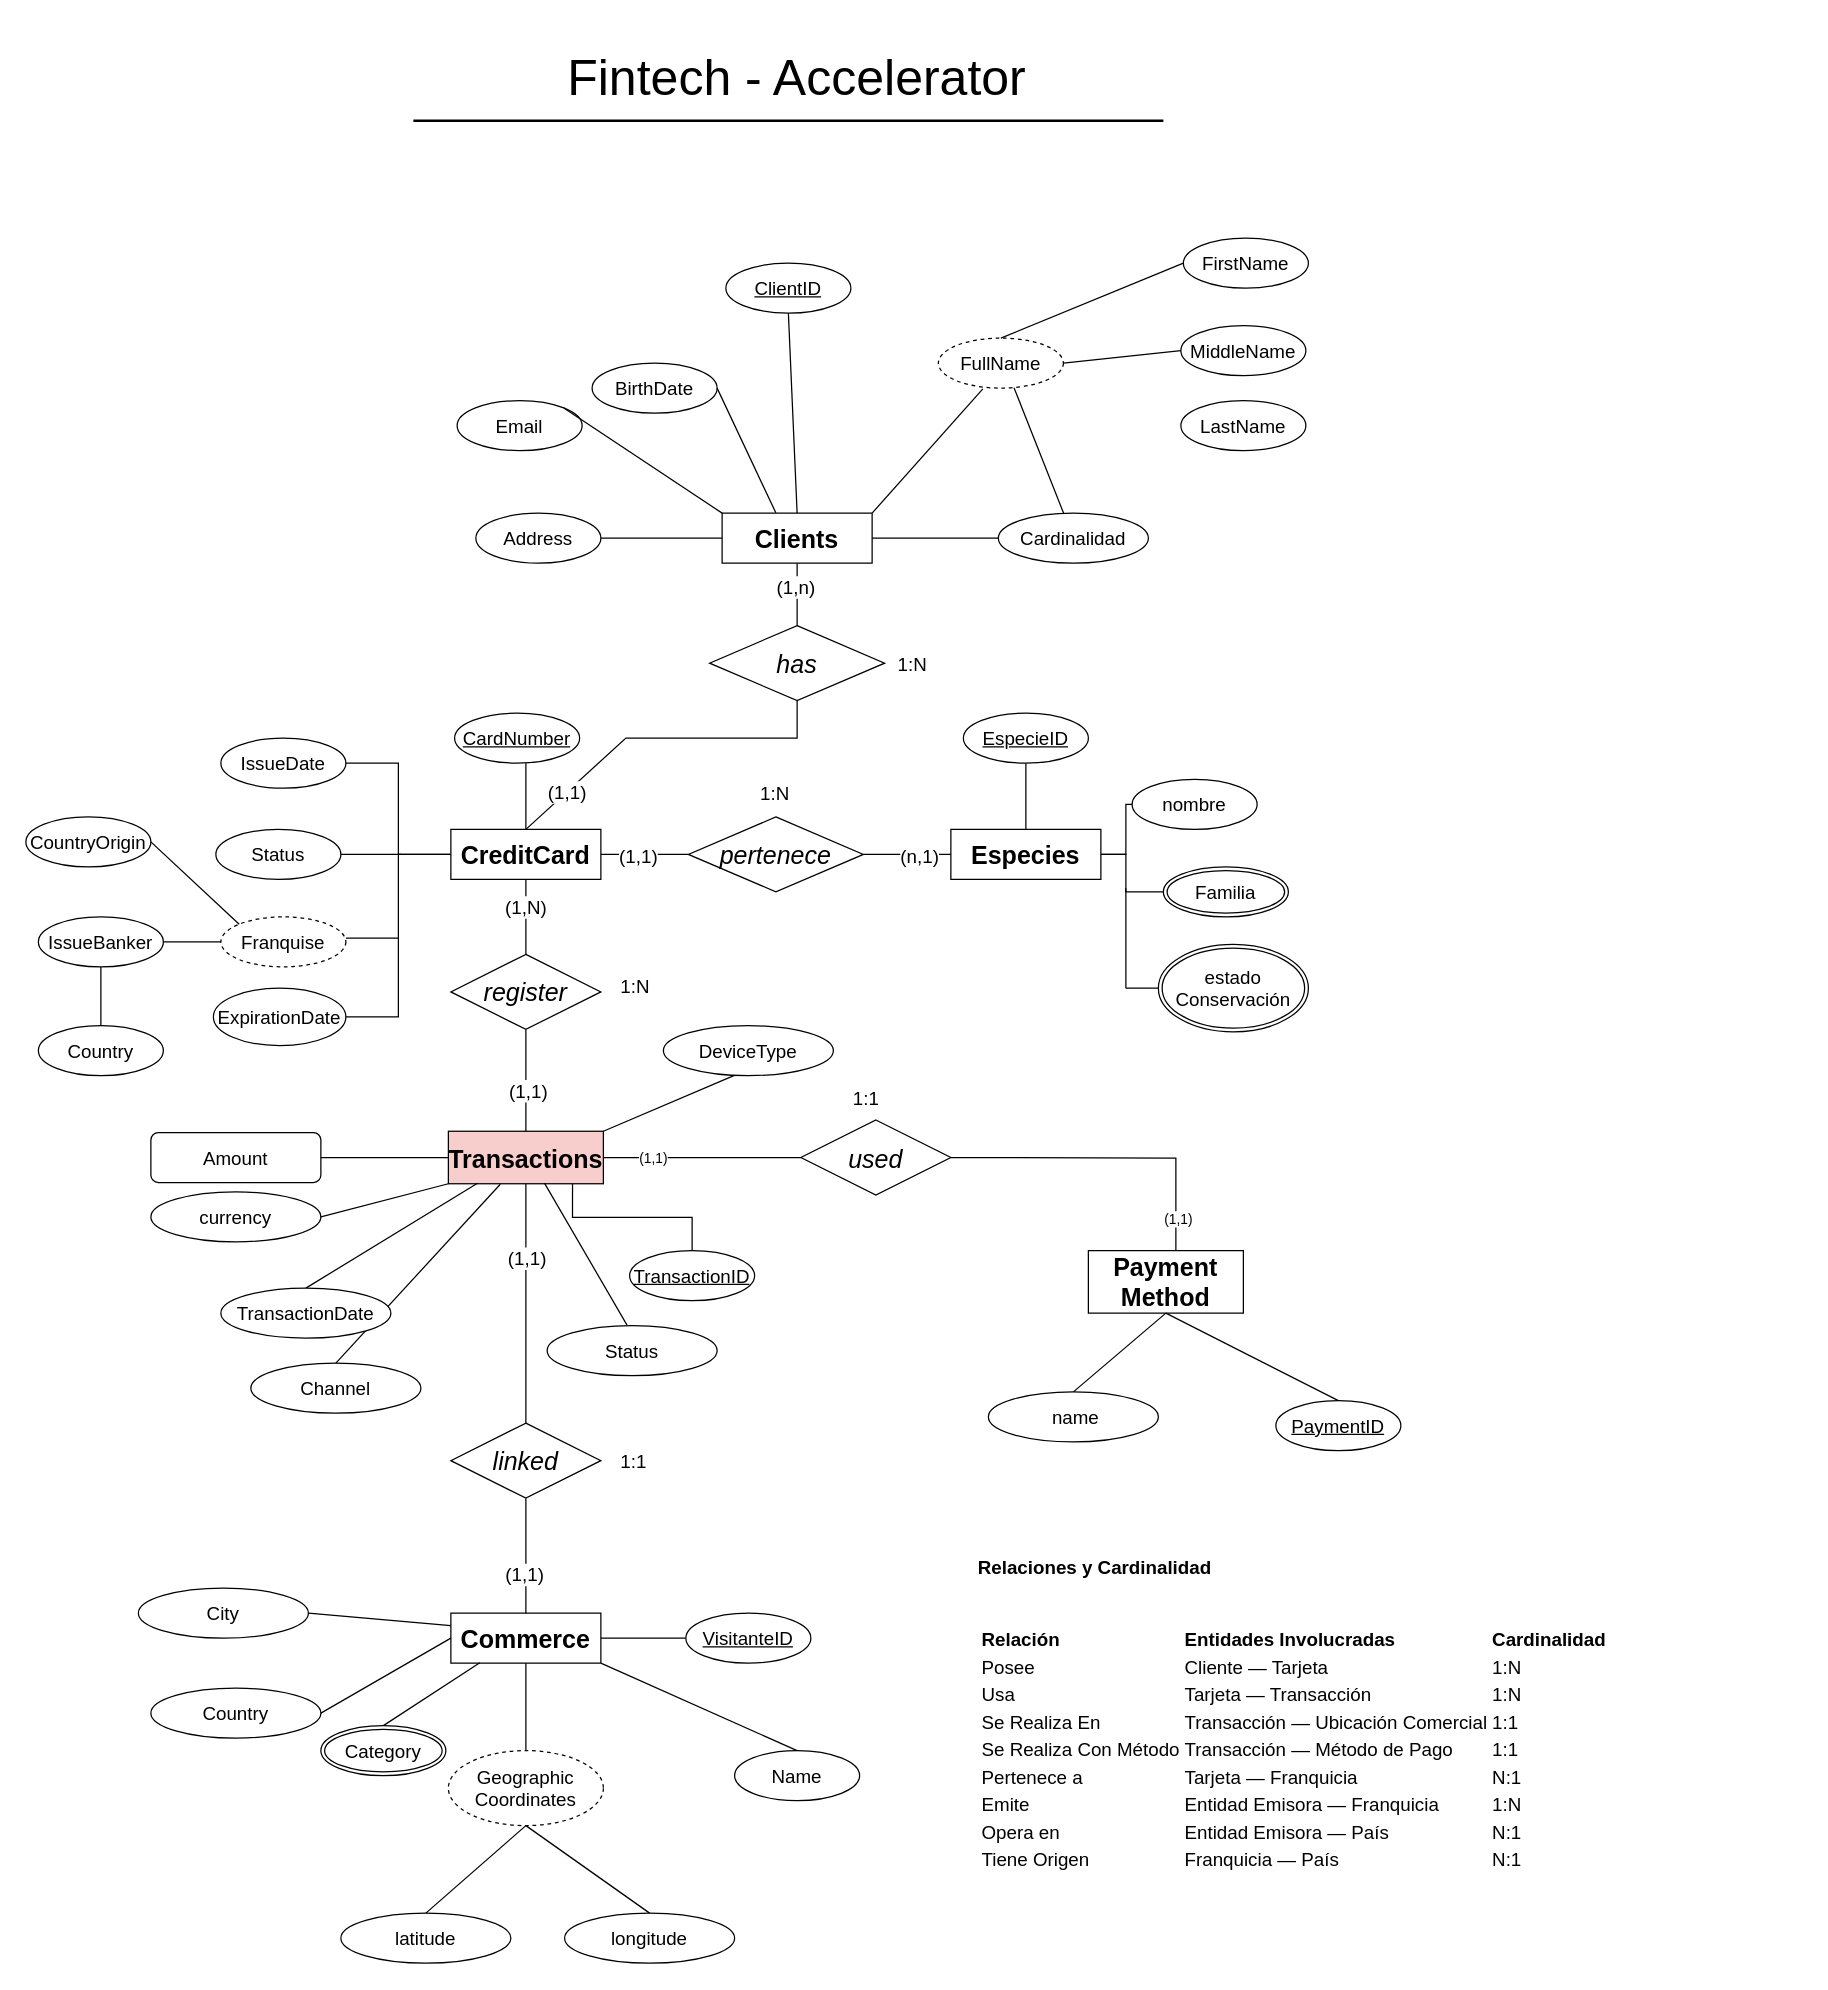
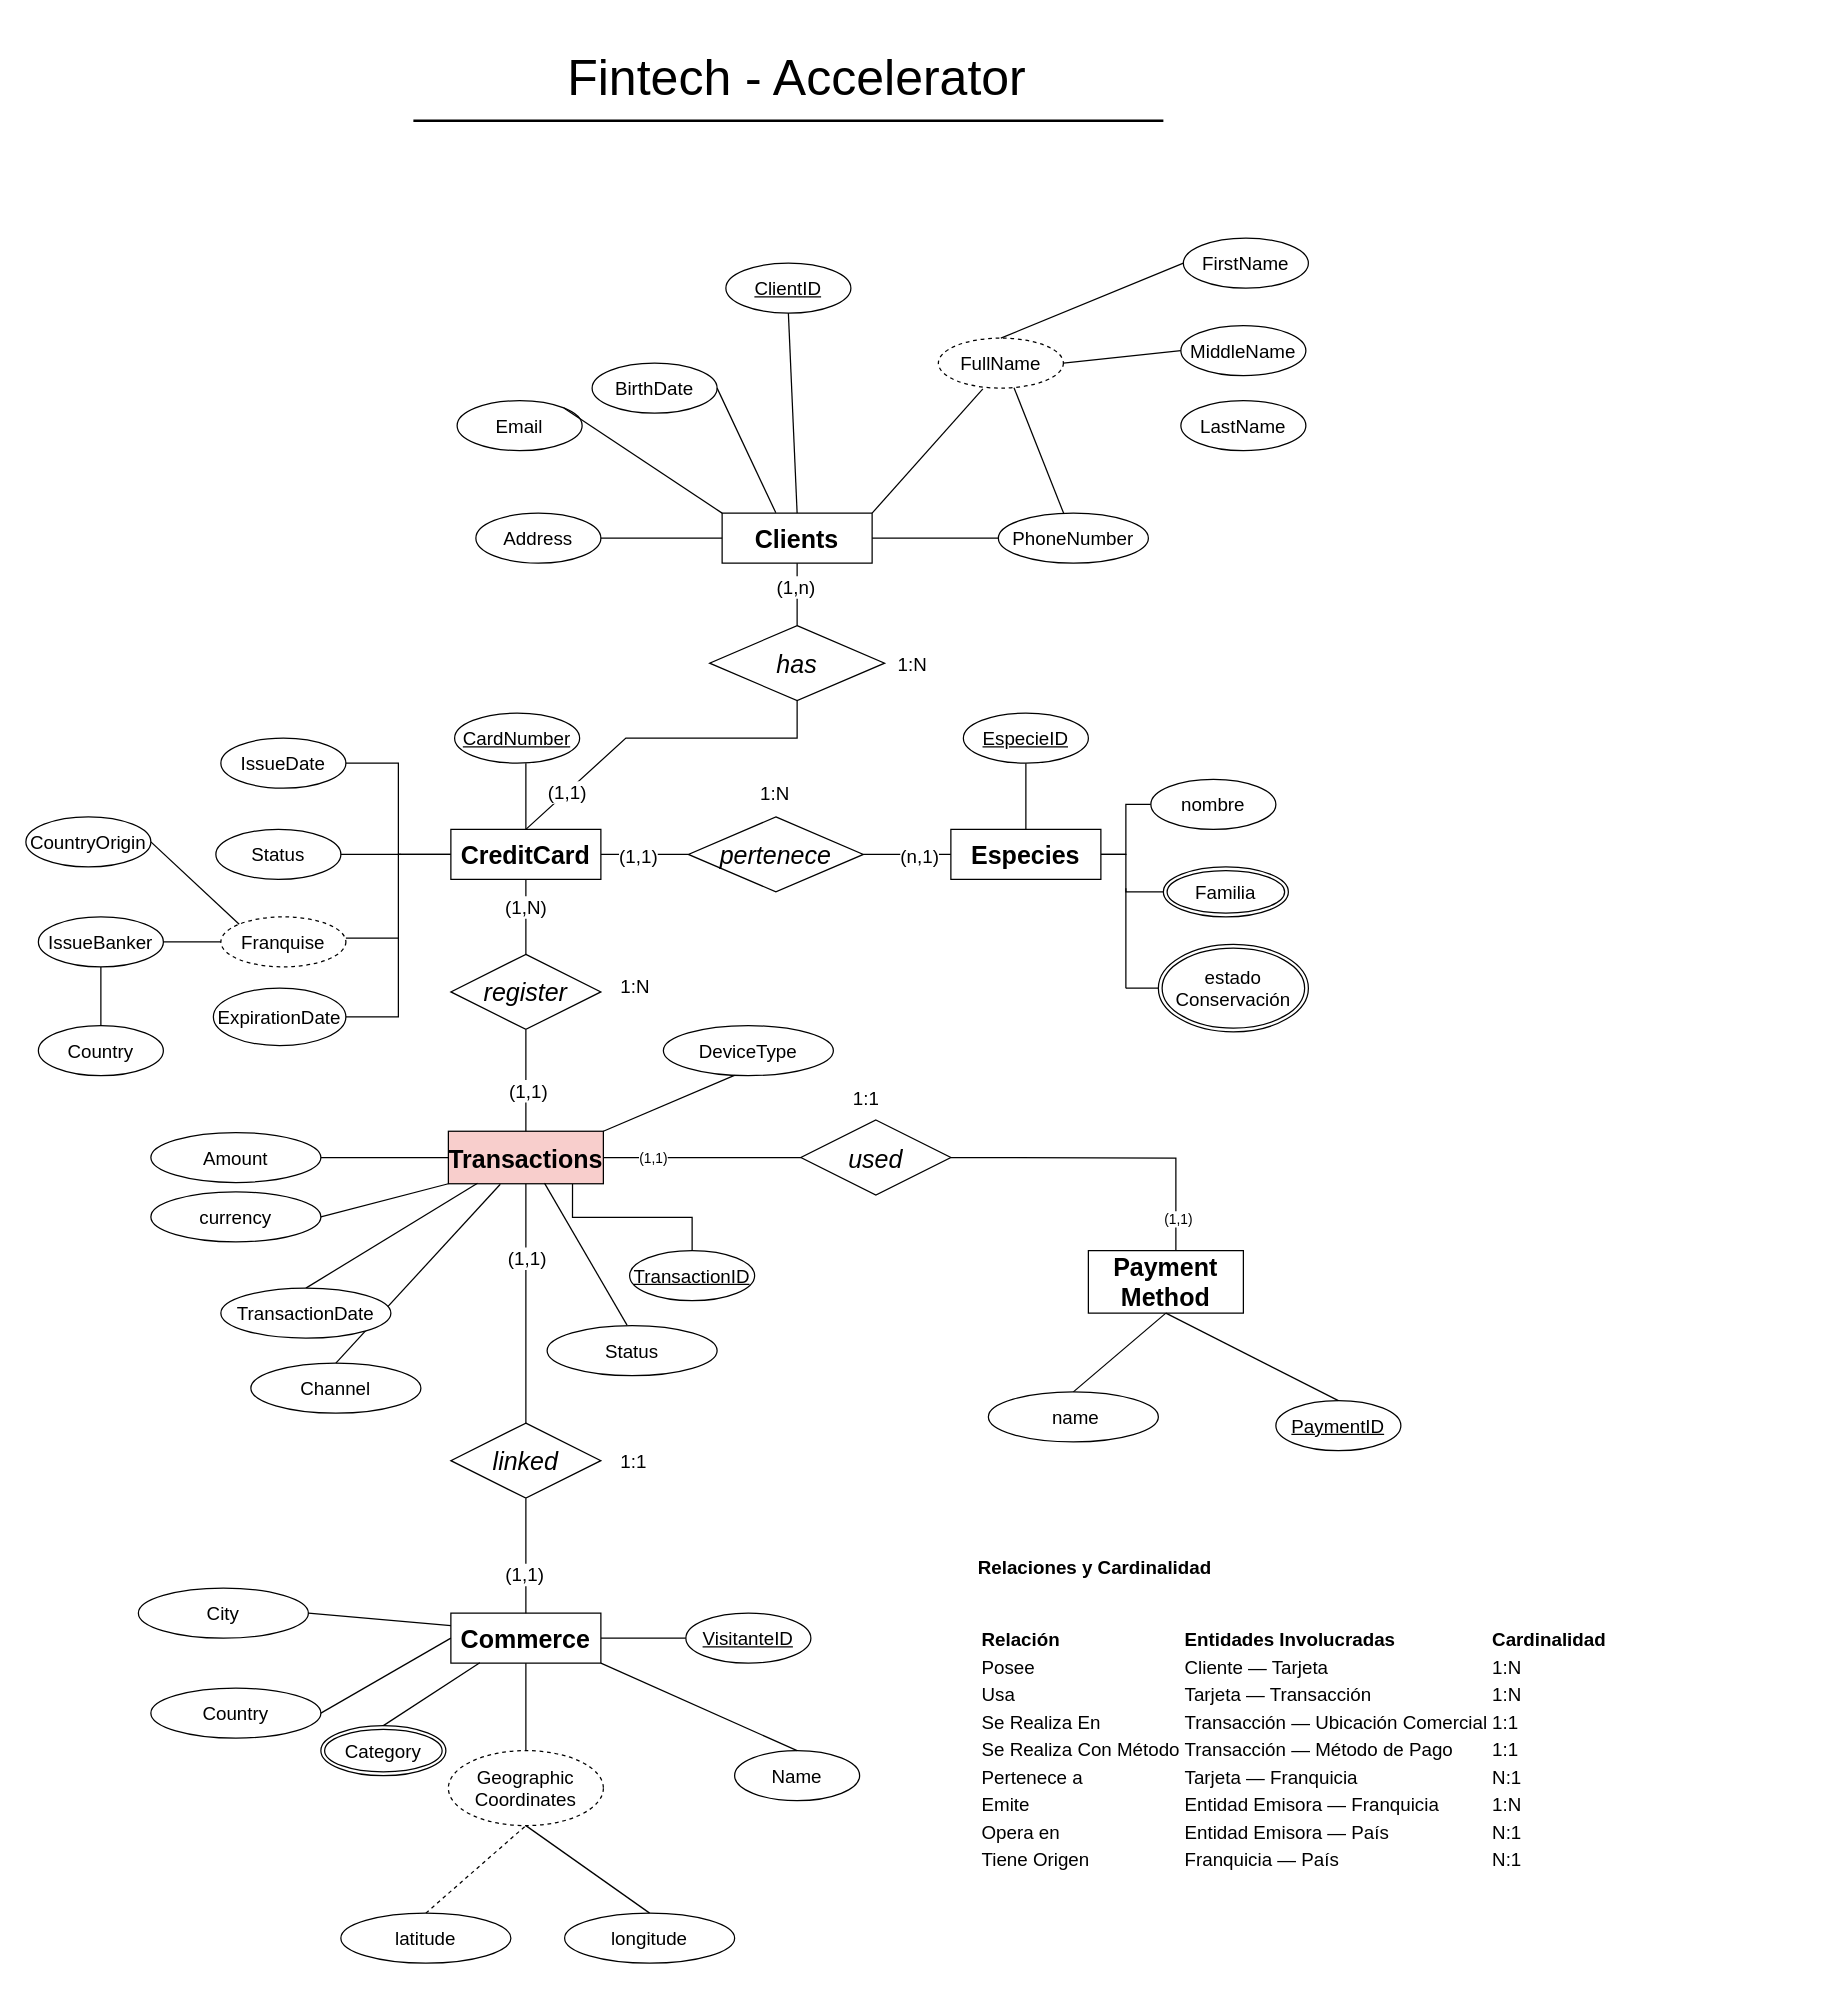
(1073, 538) -> (1073, 538)
(1194, 804) -> (1213, 804)
(236, 1158) -> (236, 1158)
(475, 1870) -> (475, 1870)
